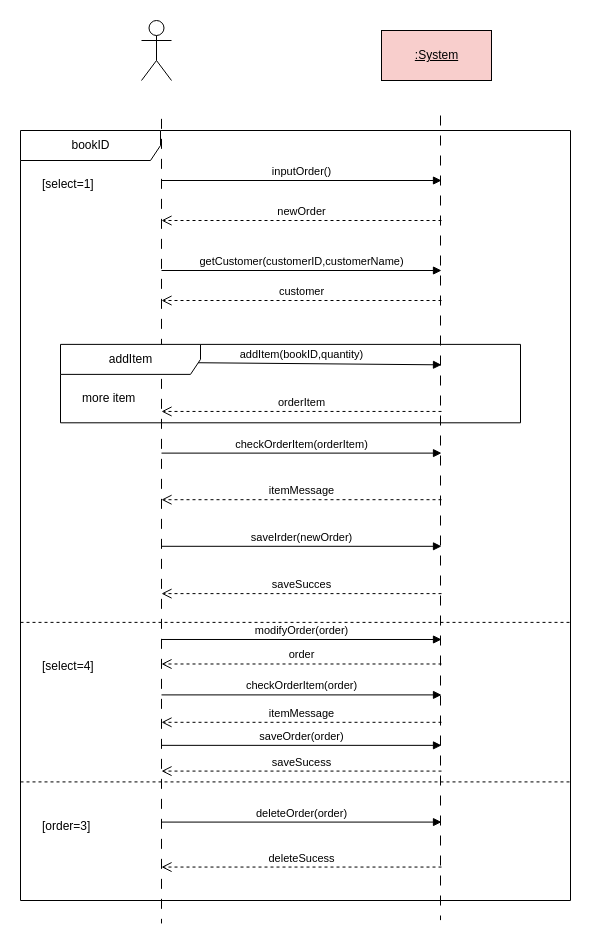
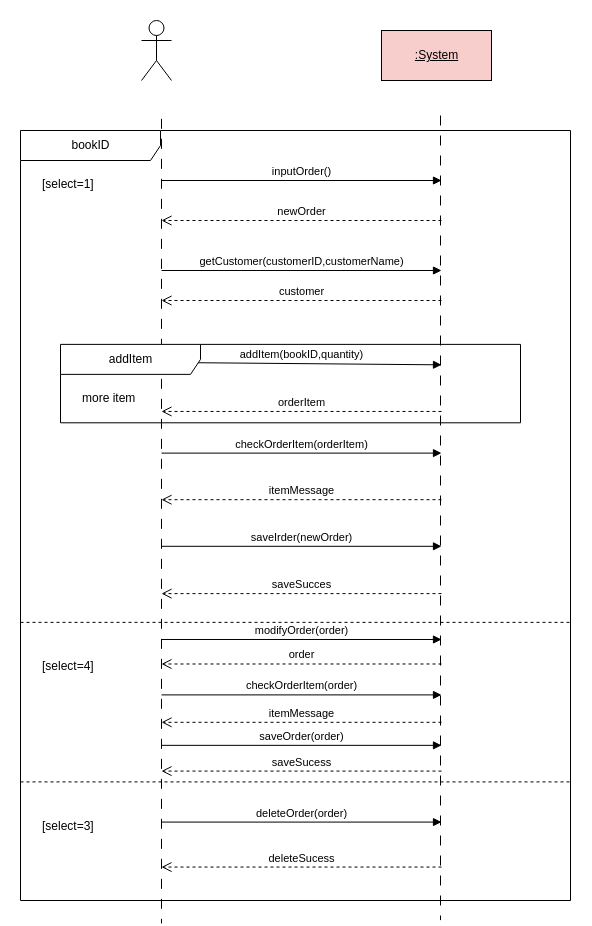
(72, 826) -> (74, 826)
